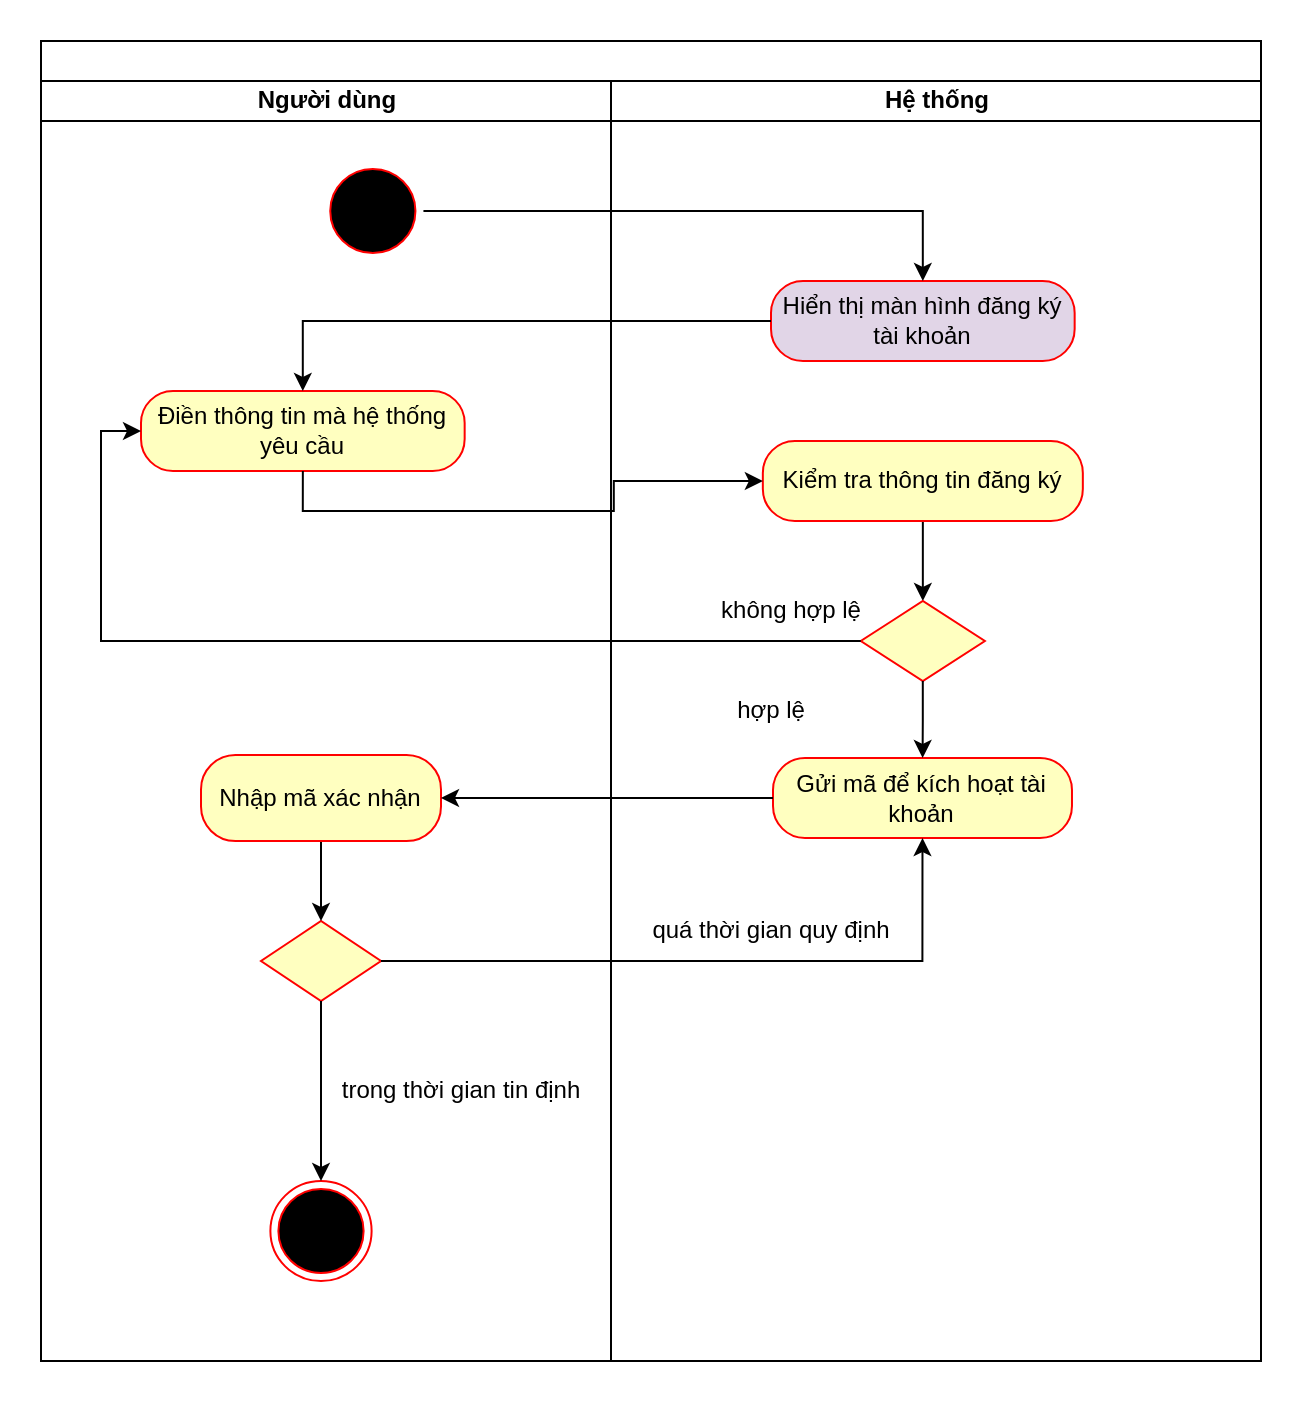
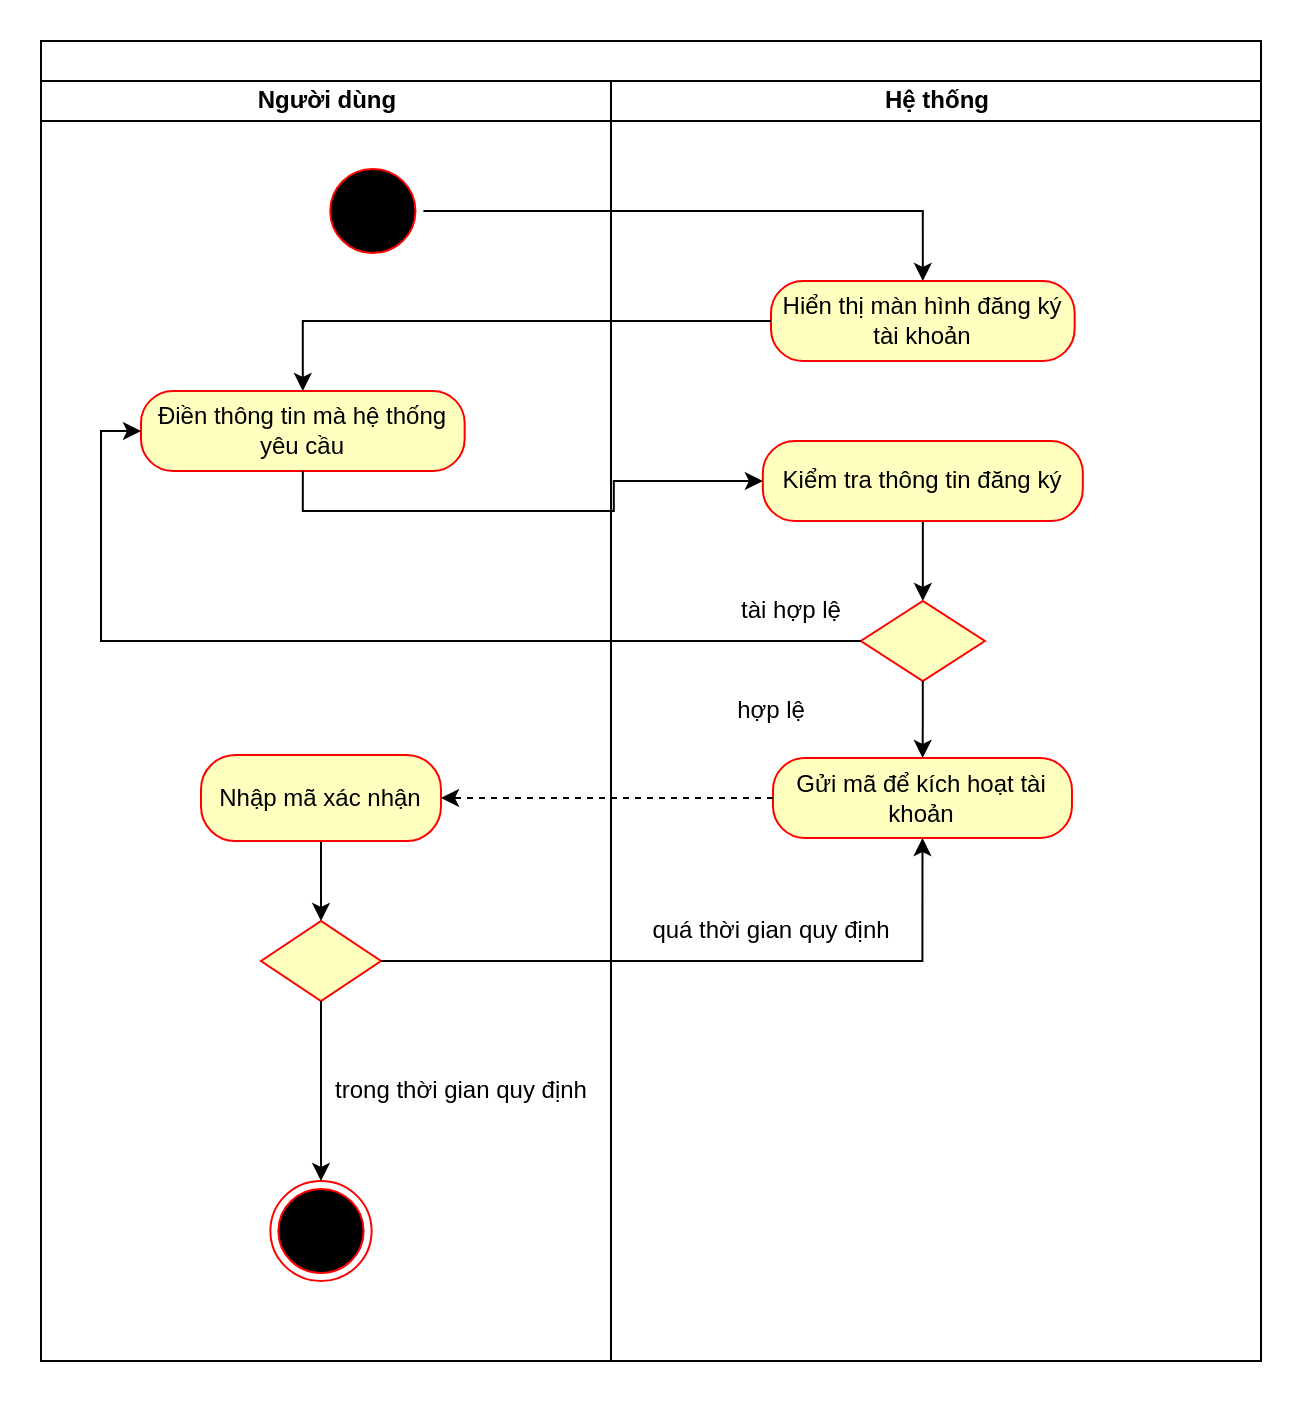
(923, 321) -> (923, 321)
(792, 611) -> (792, 611)
(692, 798) -> (692, 798)
(462, 1091) -> (462, 1091)
